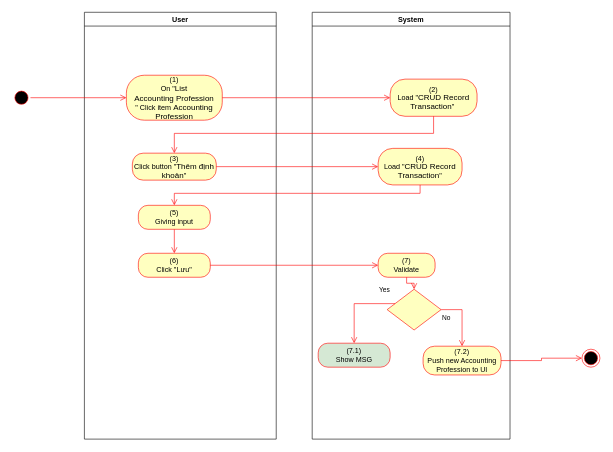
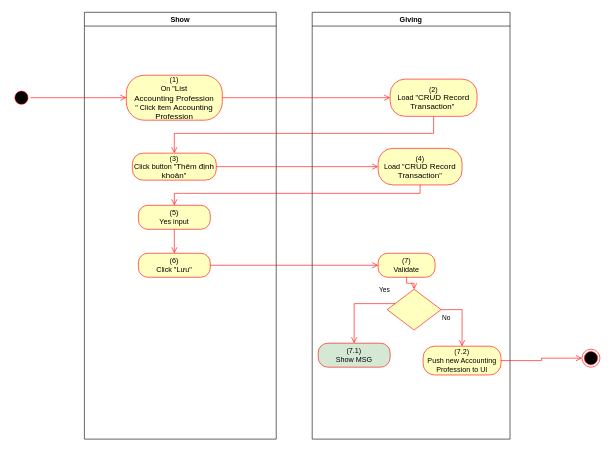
(180, 20) -> (180, 20)
(411, 20) -> (411, 20)
(174, 218) -> (174, 218)
